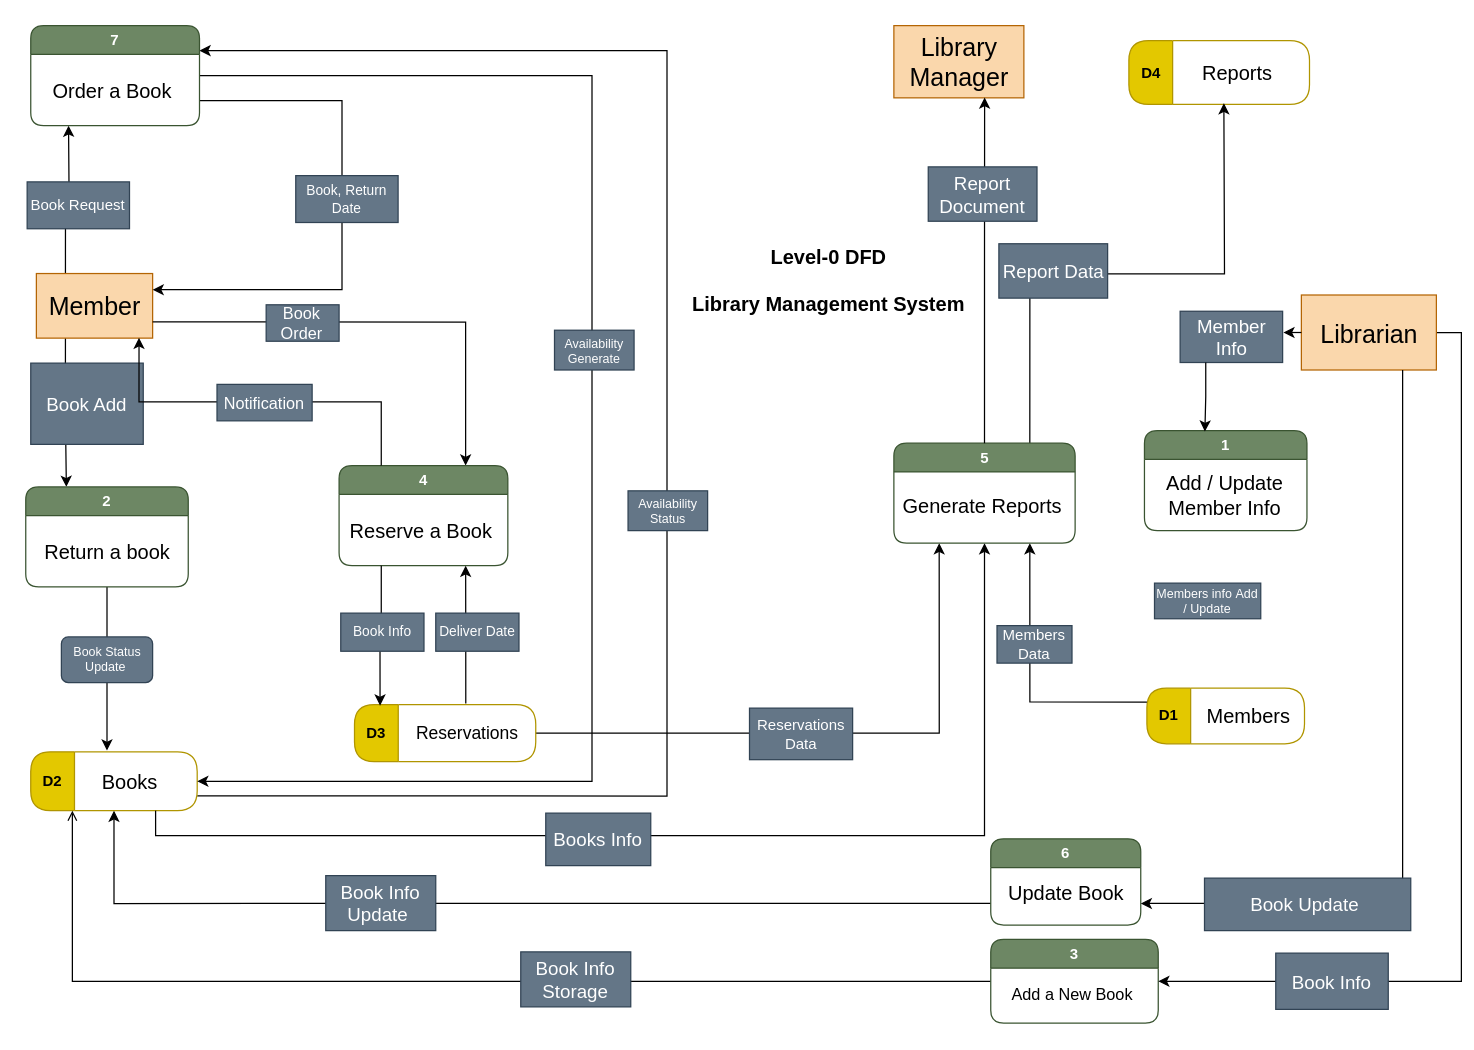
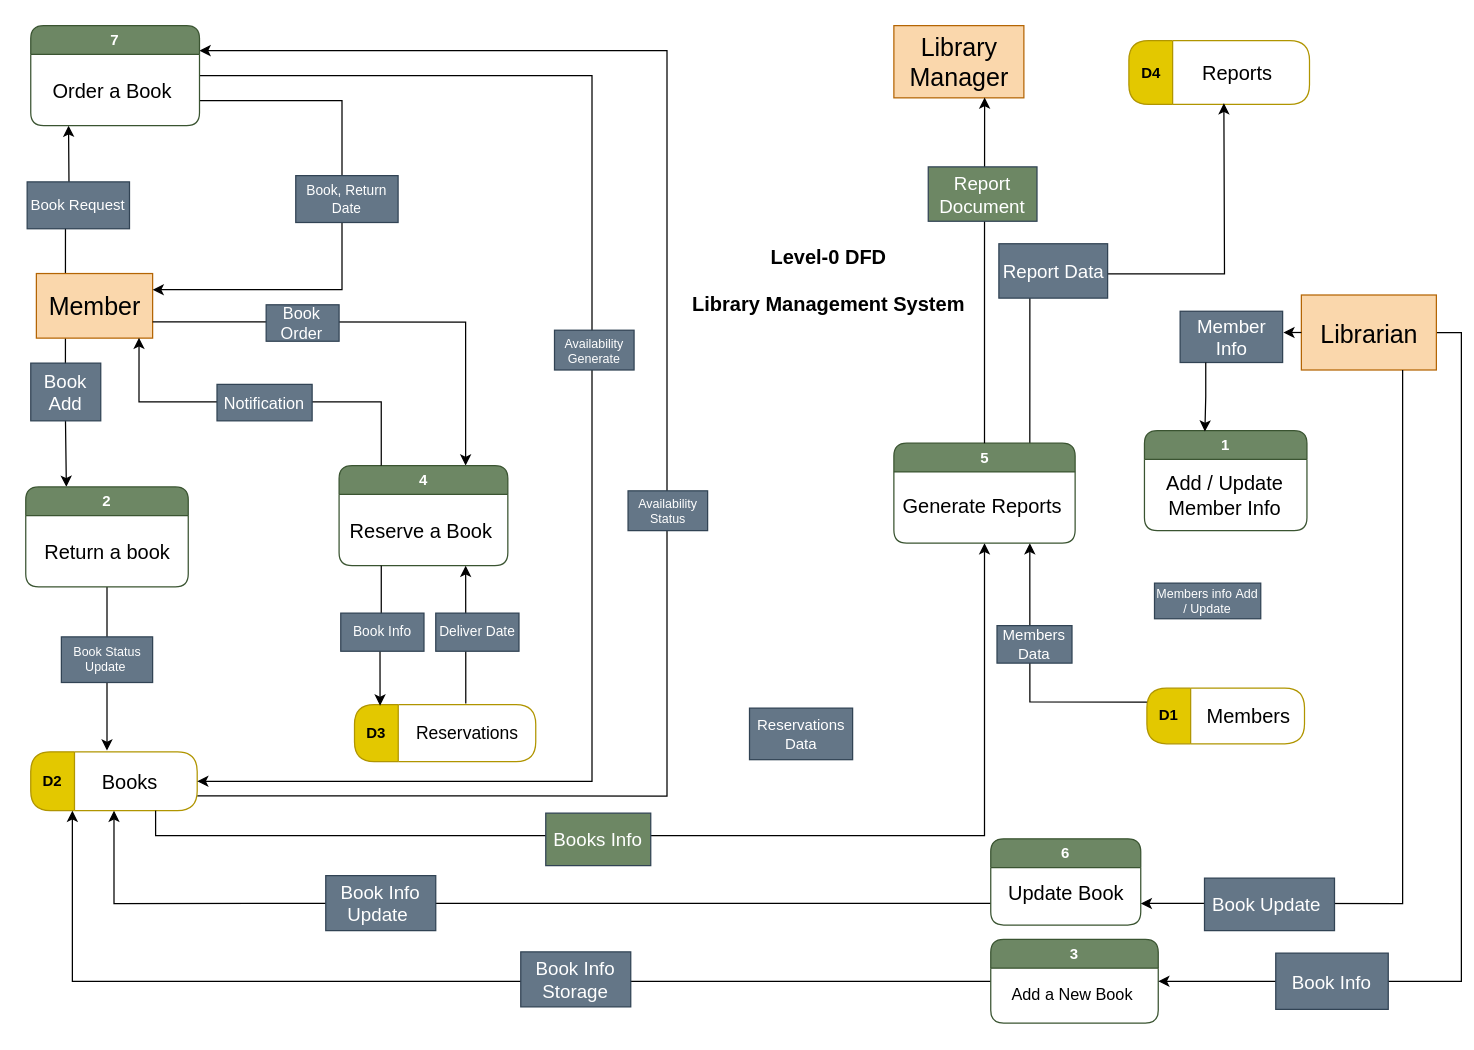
(983, 194) -> (983, 194)
(87, 404) -> (66, 392)
(107, 660) -> (107, 660)
(939, 686) -> none
(72, 817) -> (72, 820)
(598, 839) -> (598, 839)
(1308, 904) -> (1269, 904)
